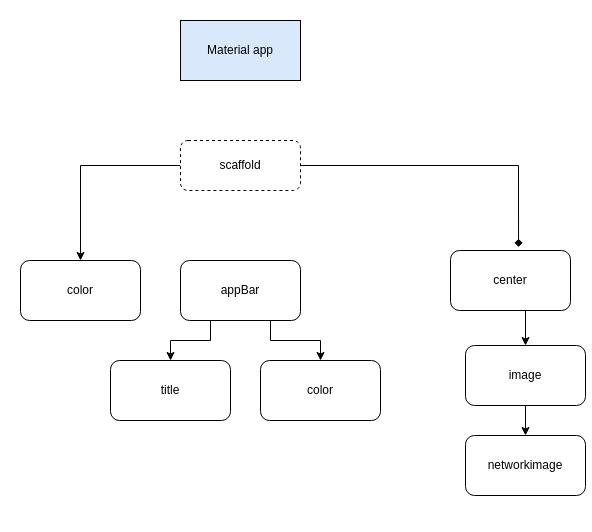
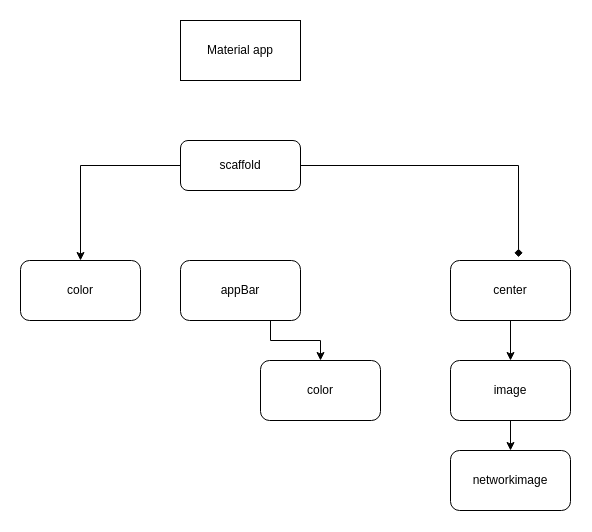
(241, 51) -> (241, 51)
(241, 166) -> (241, 166)
(511, 281) -> (511, 291)
(195, 341) -> none
(526, 376) -> (511, 391)
(171, 391) -> none
(526, 466) -> (511, 481)
